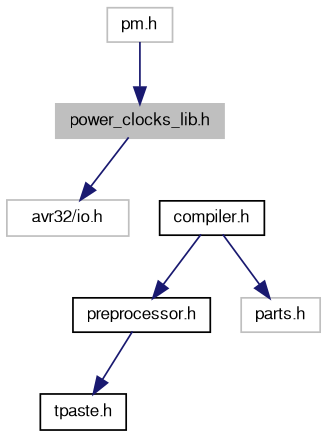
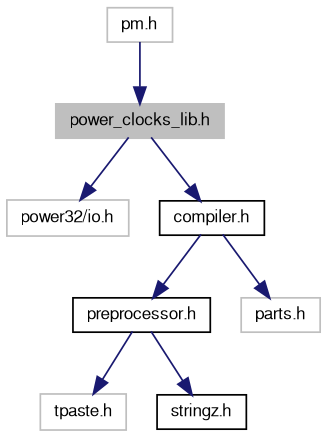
none -> (171, 162)
(68, 218) -> (68, 218)
(83, 412) -> (83, 412)
none -> (202, 412)
